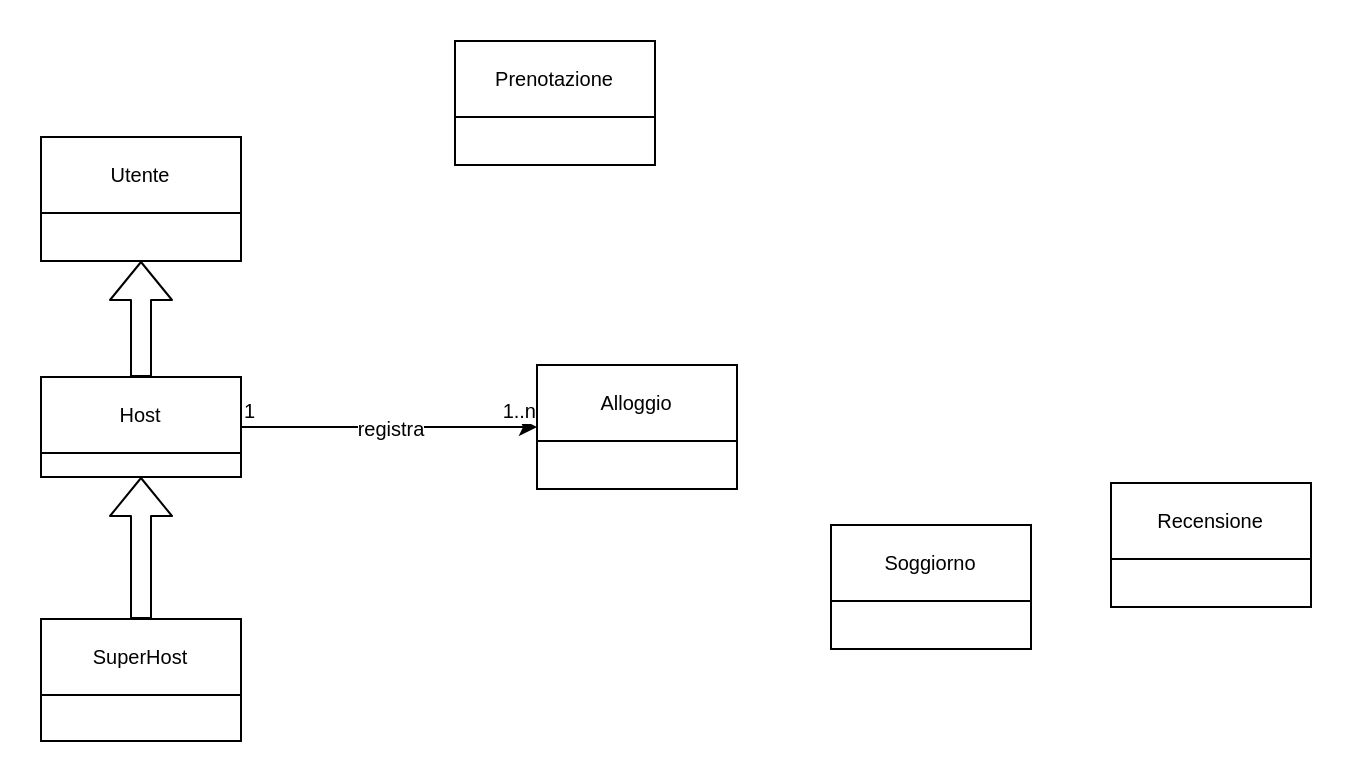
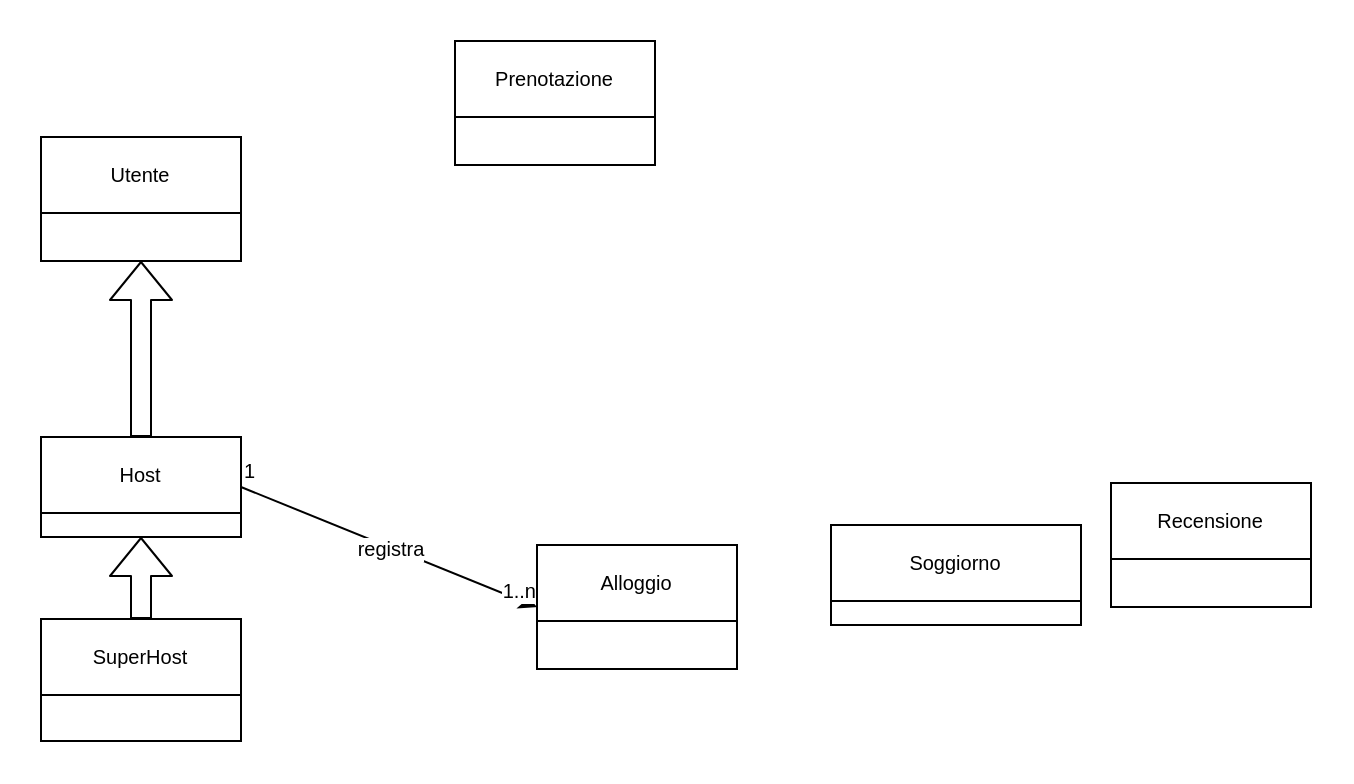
(141, 427) -> (141, 487)
(637, 427) -> (637, 607)
(931, 587) -> (956, 575)
